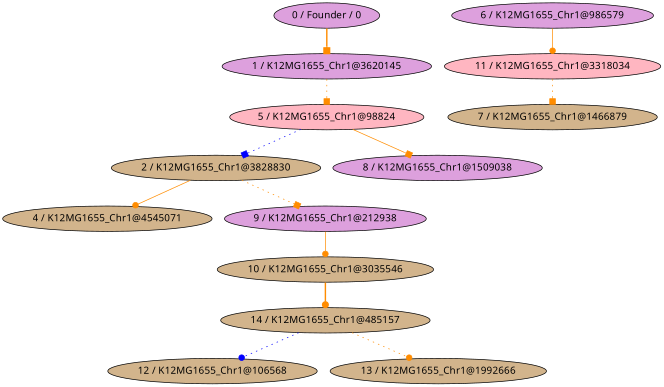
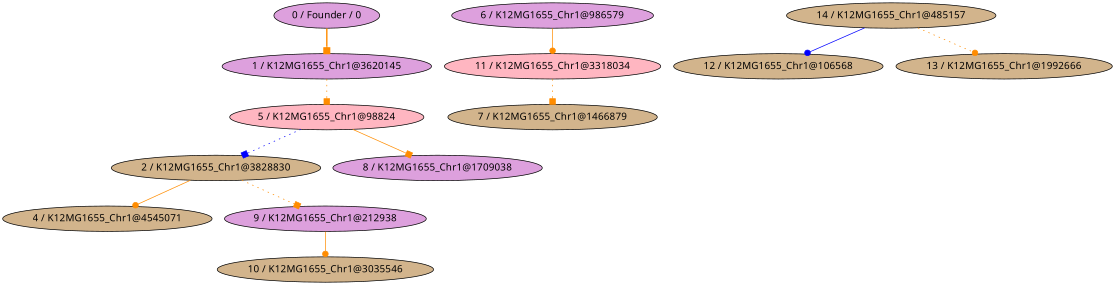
(438, 168) -> (438, 168)
(325, 292) -> none
(271, 345) -> (837, 40)
